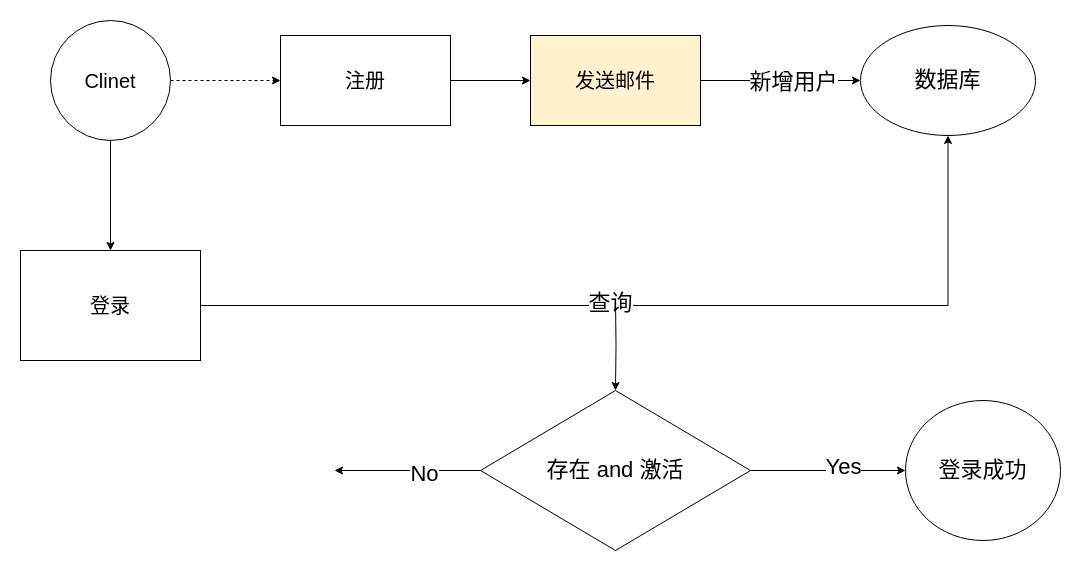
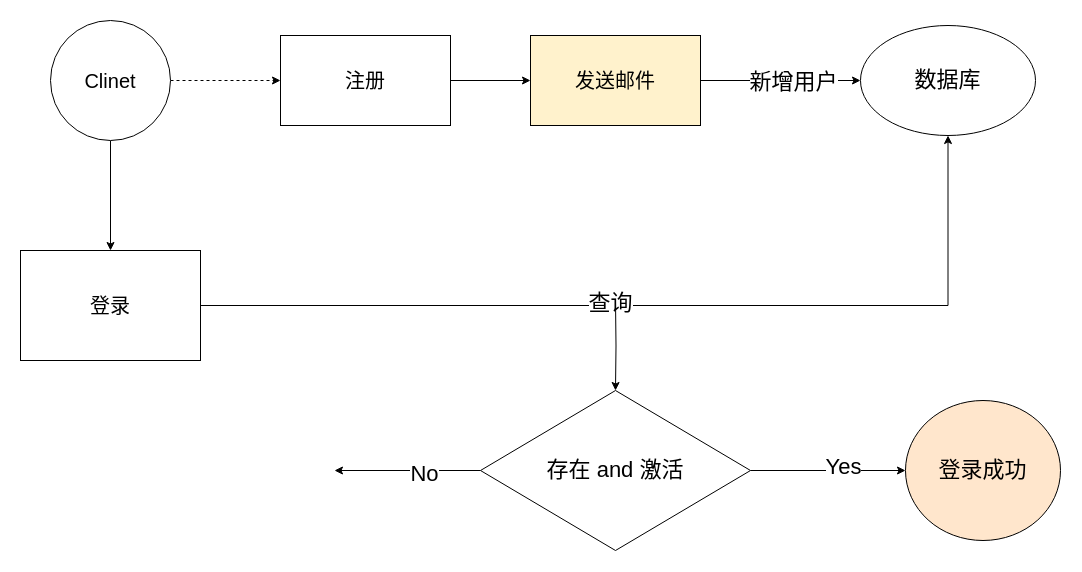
(983, 471) -> (983, 471)
